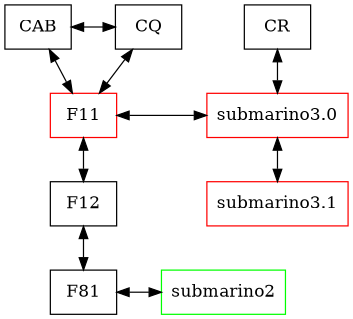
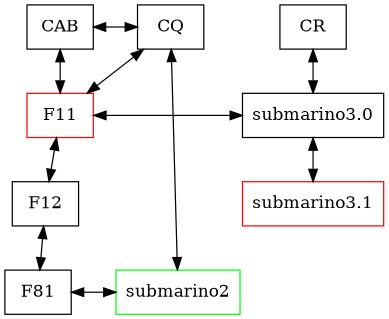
(277, 115) -> (313, 115)
none -> (174, 160)
